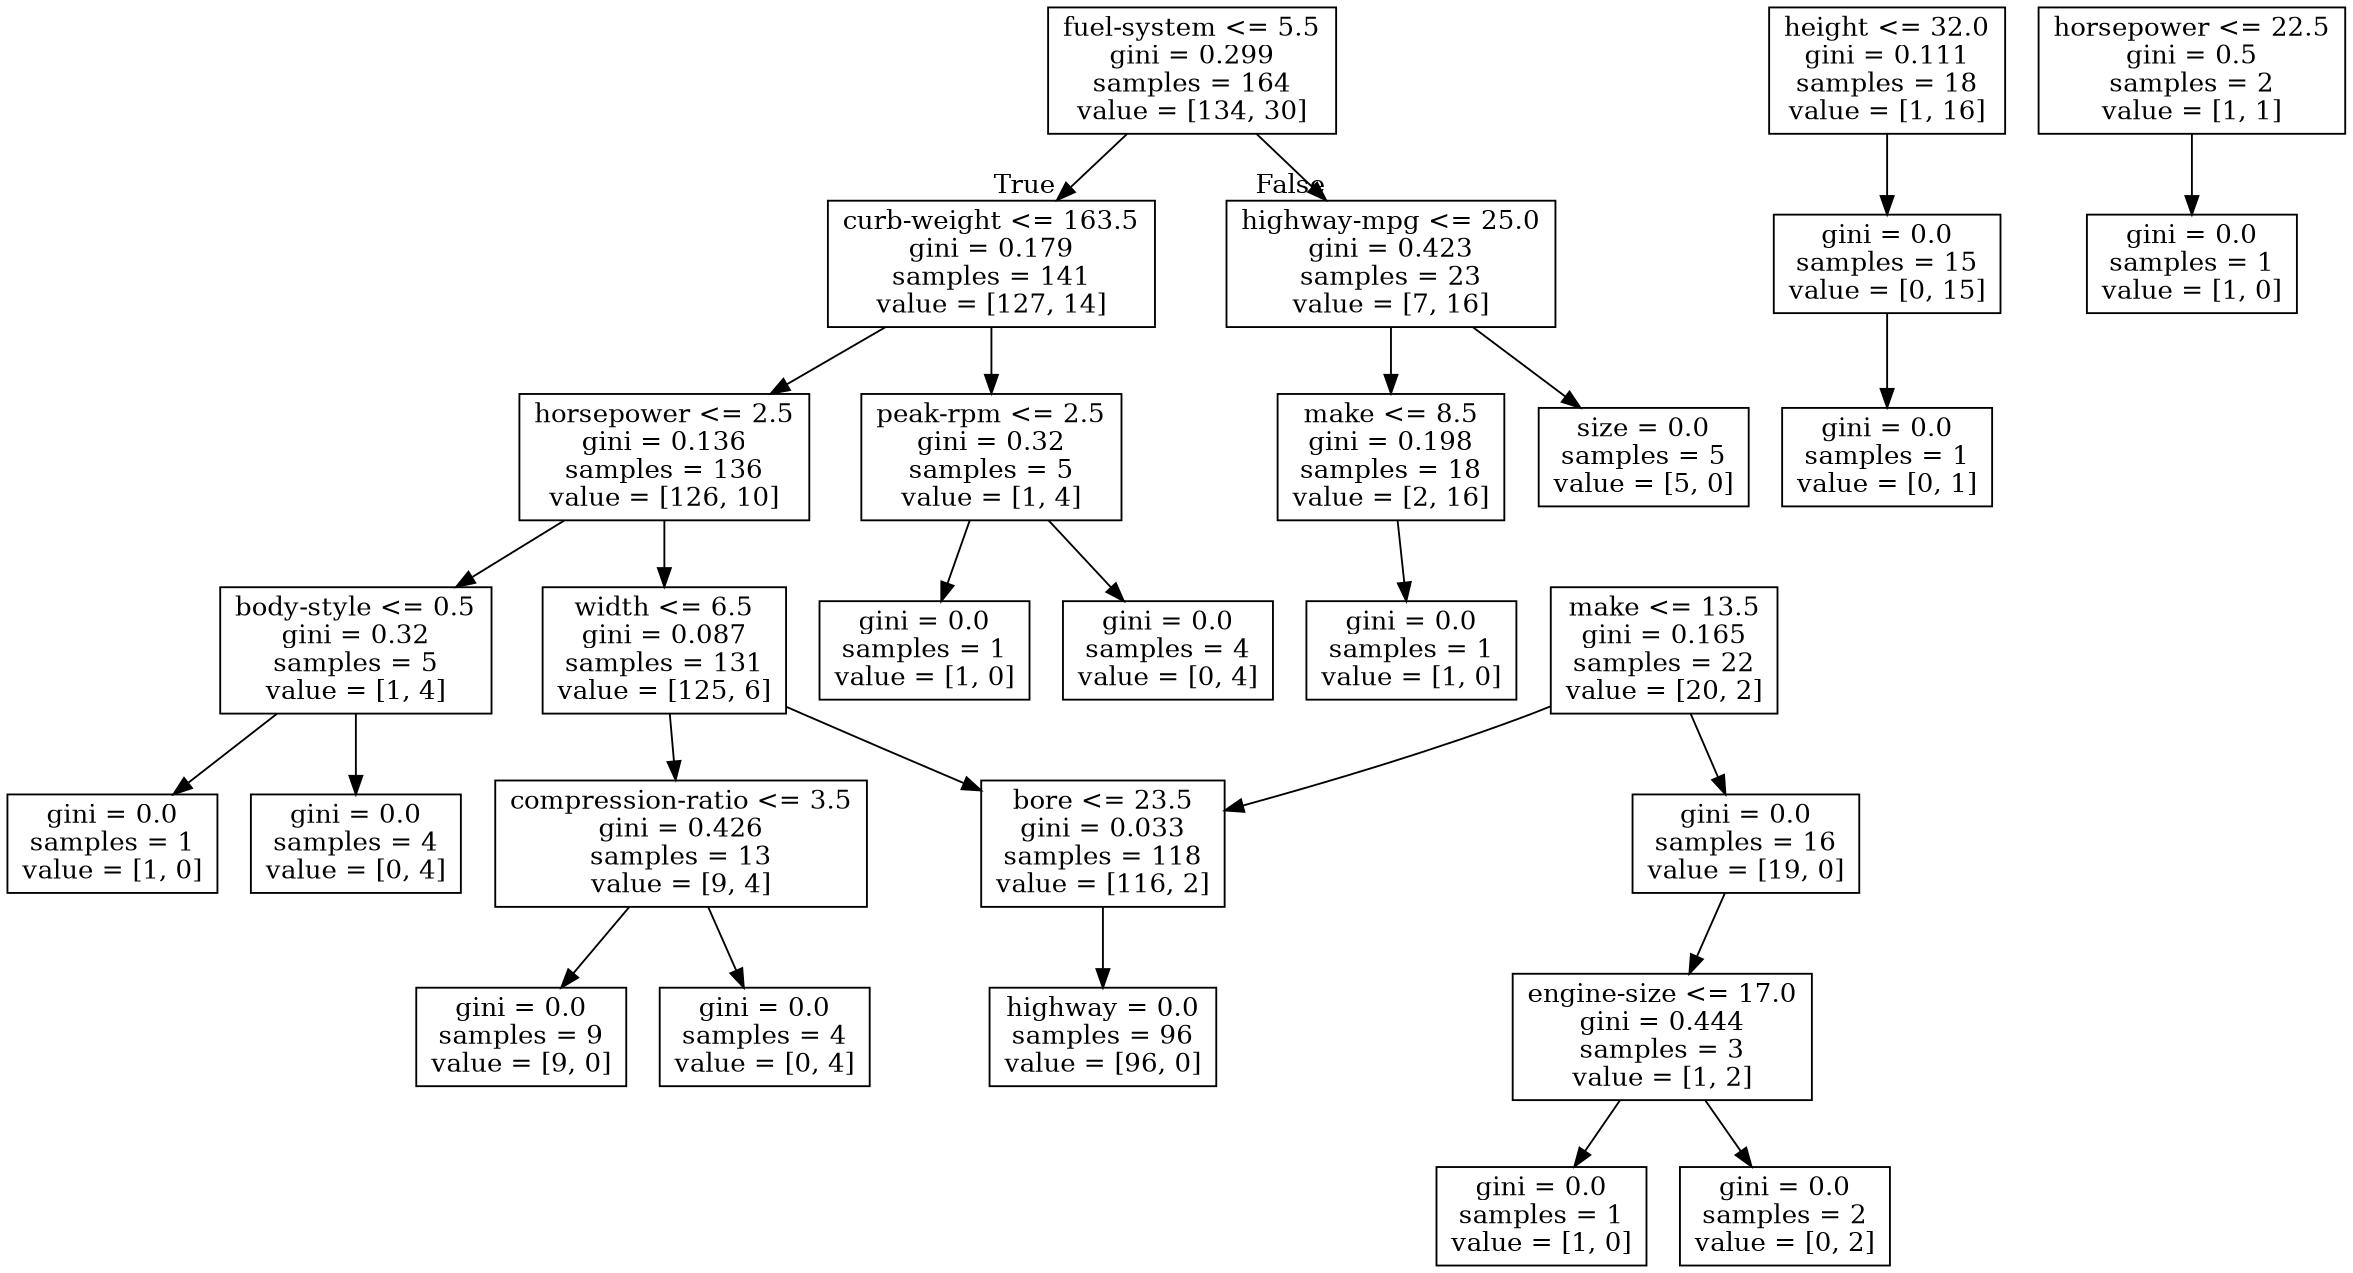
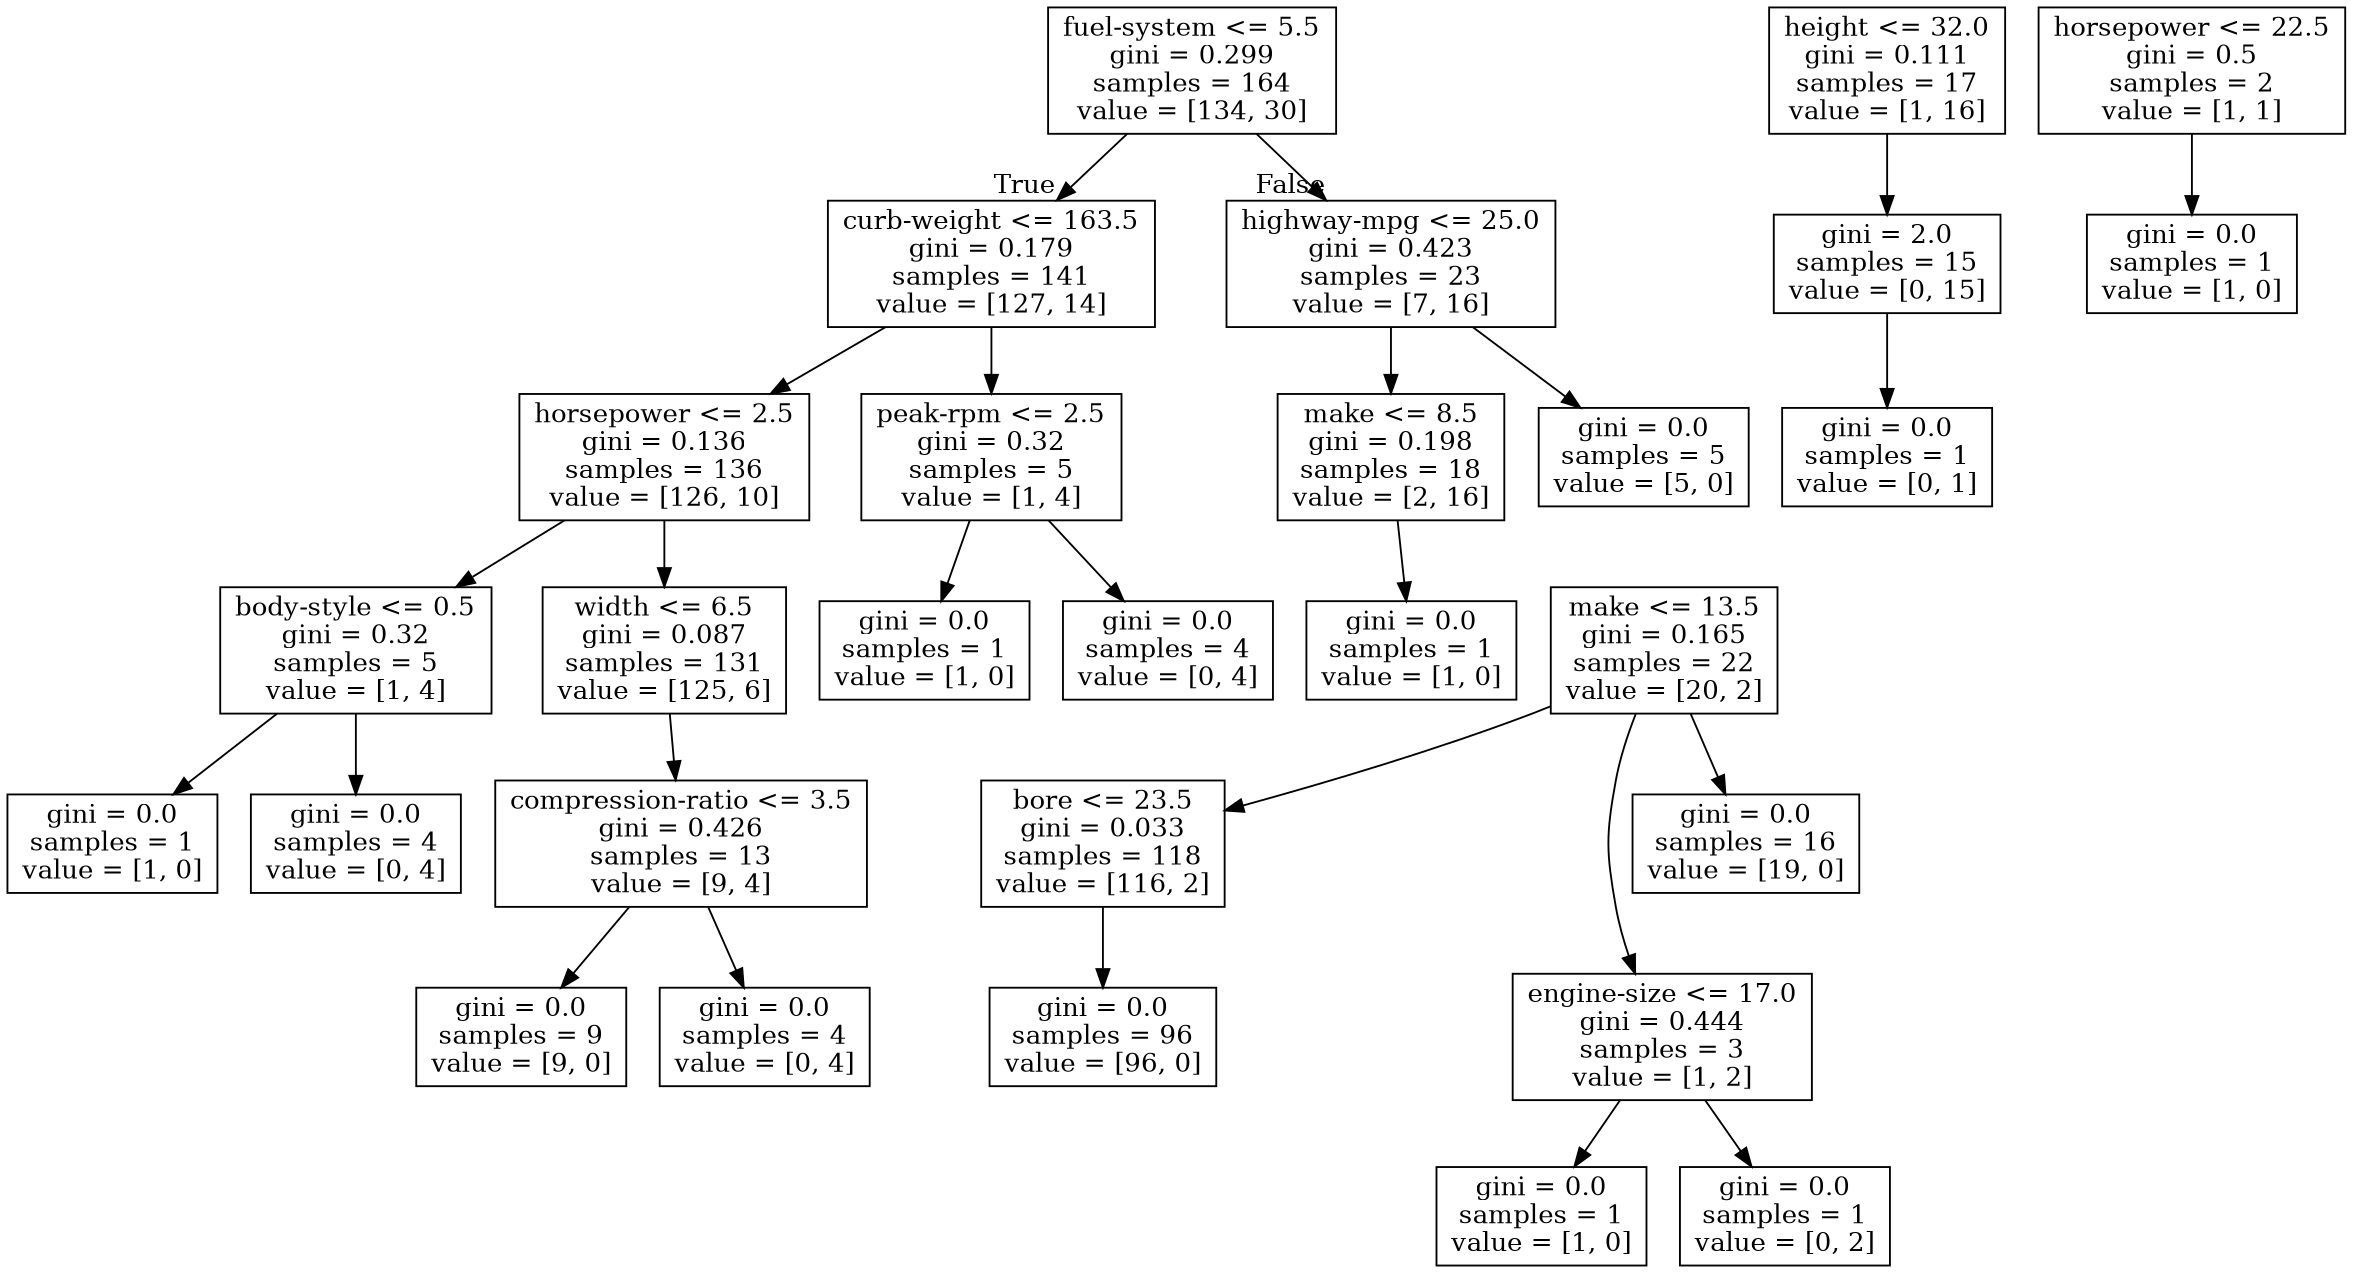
(1887, 71) -> (1887, 71)
(1887, 264) -> (1887, 264)
(1644, 457) -> (1644, 457)
(875, 745) -> none
(1711, 925) -> (1609, 835)
(1103, 1037) -> (1103, 1037)
(1785, 1216) -> (1785, 1216)
